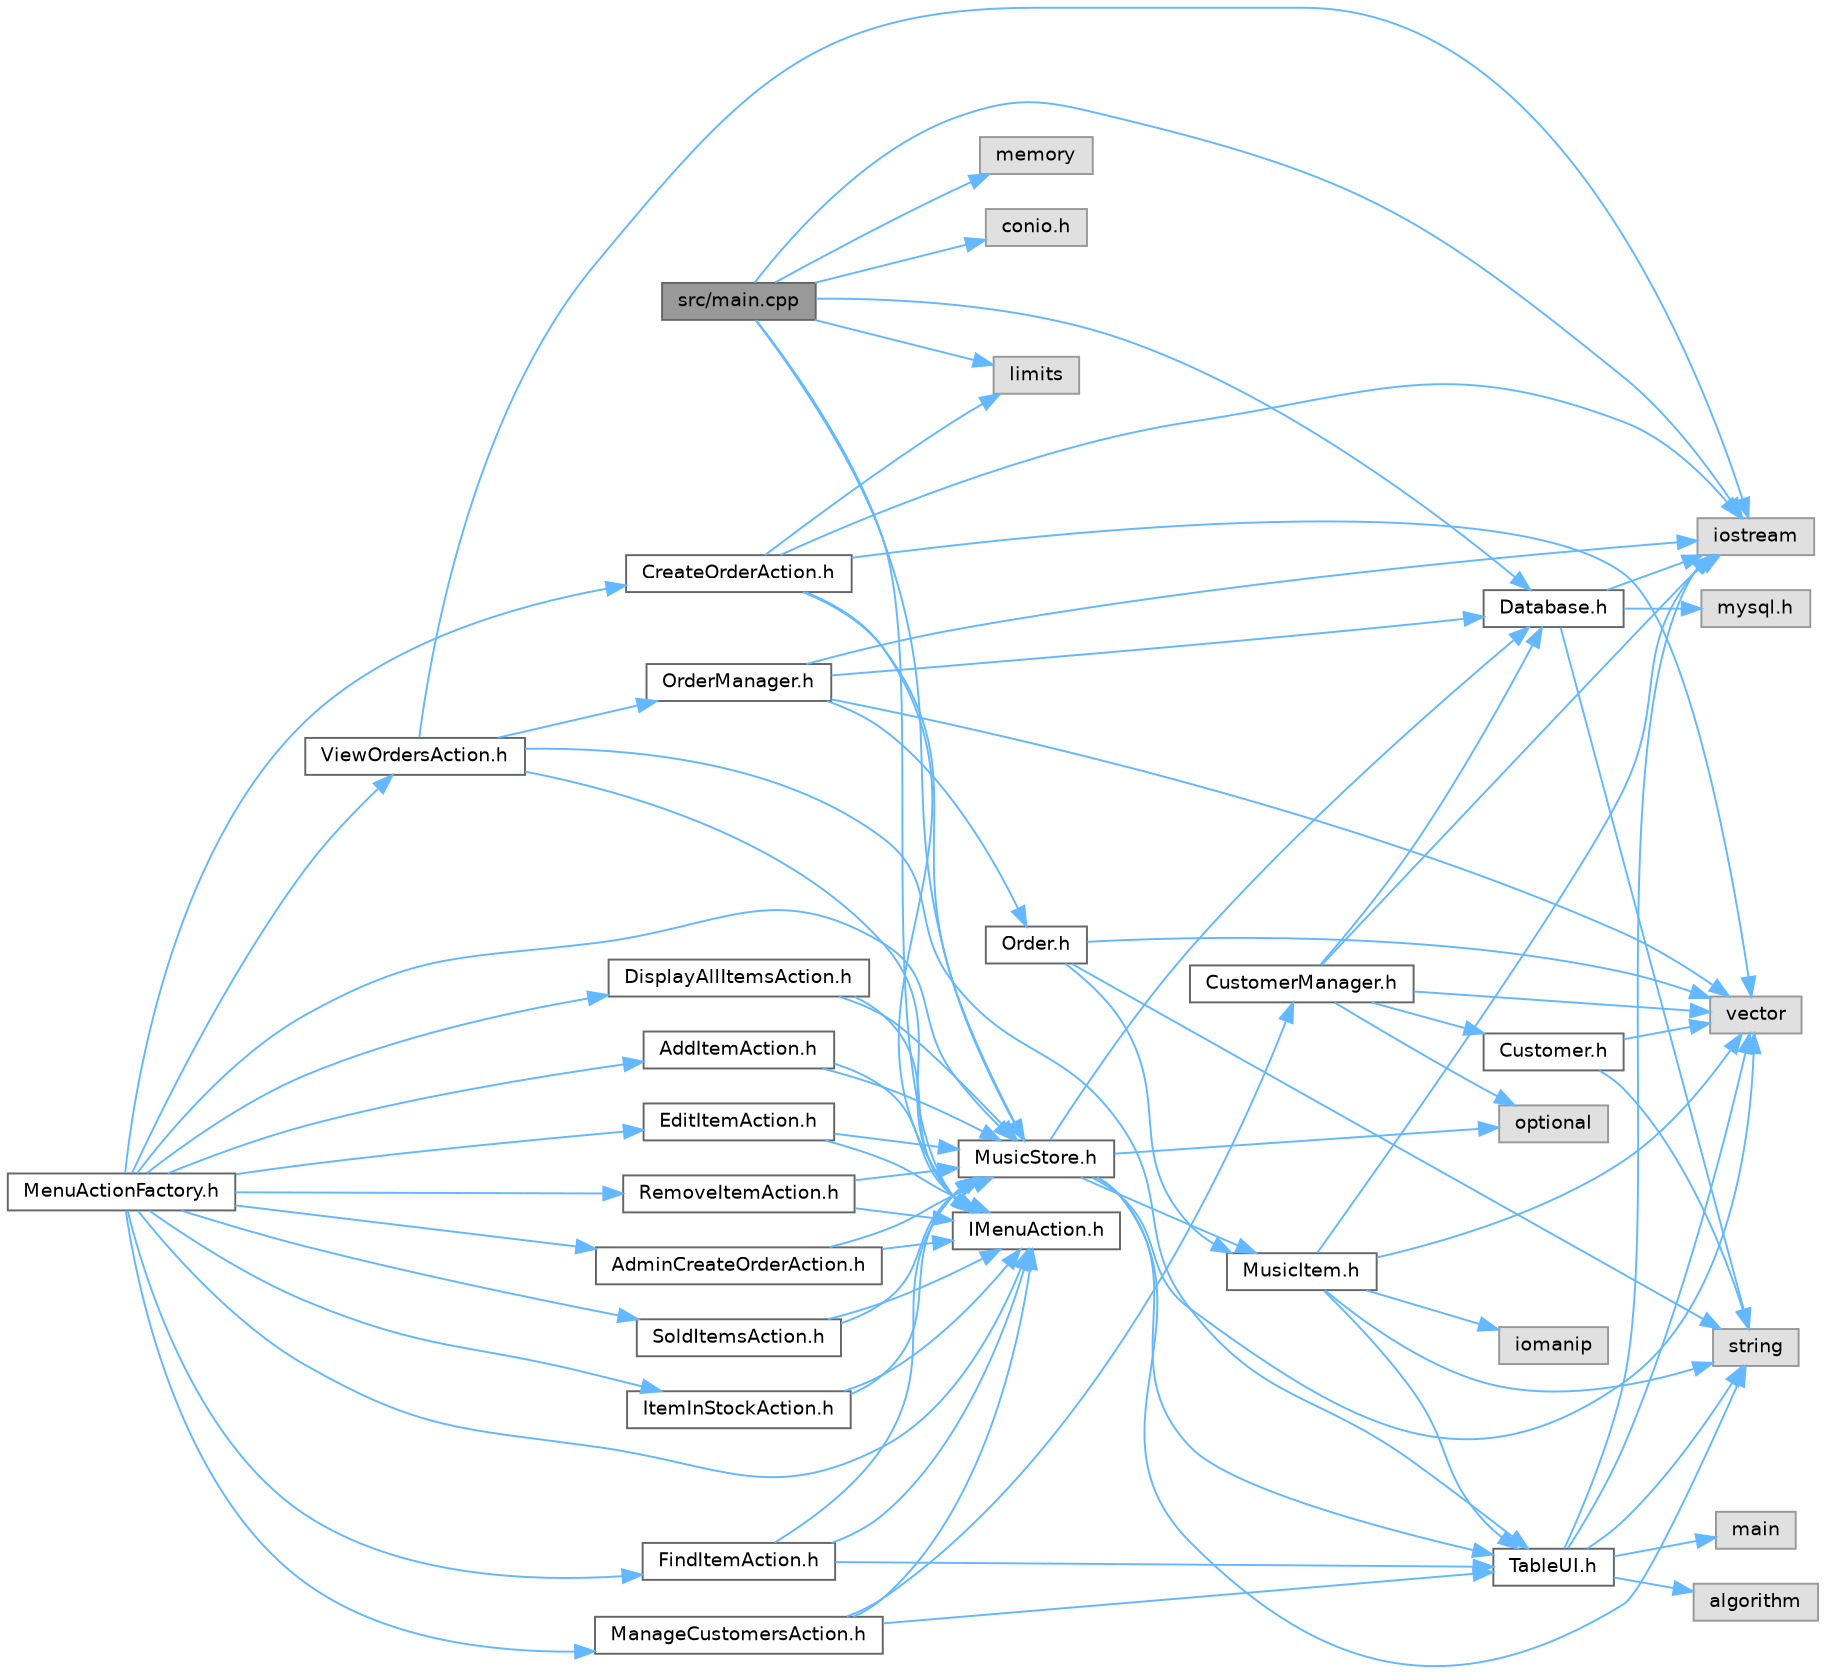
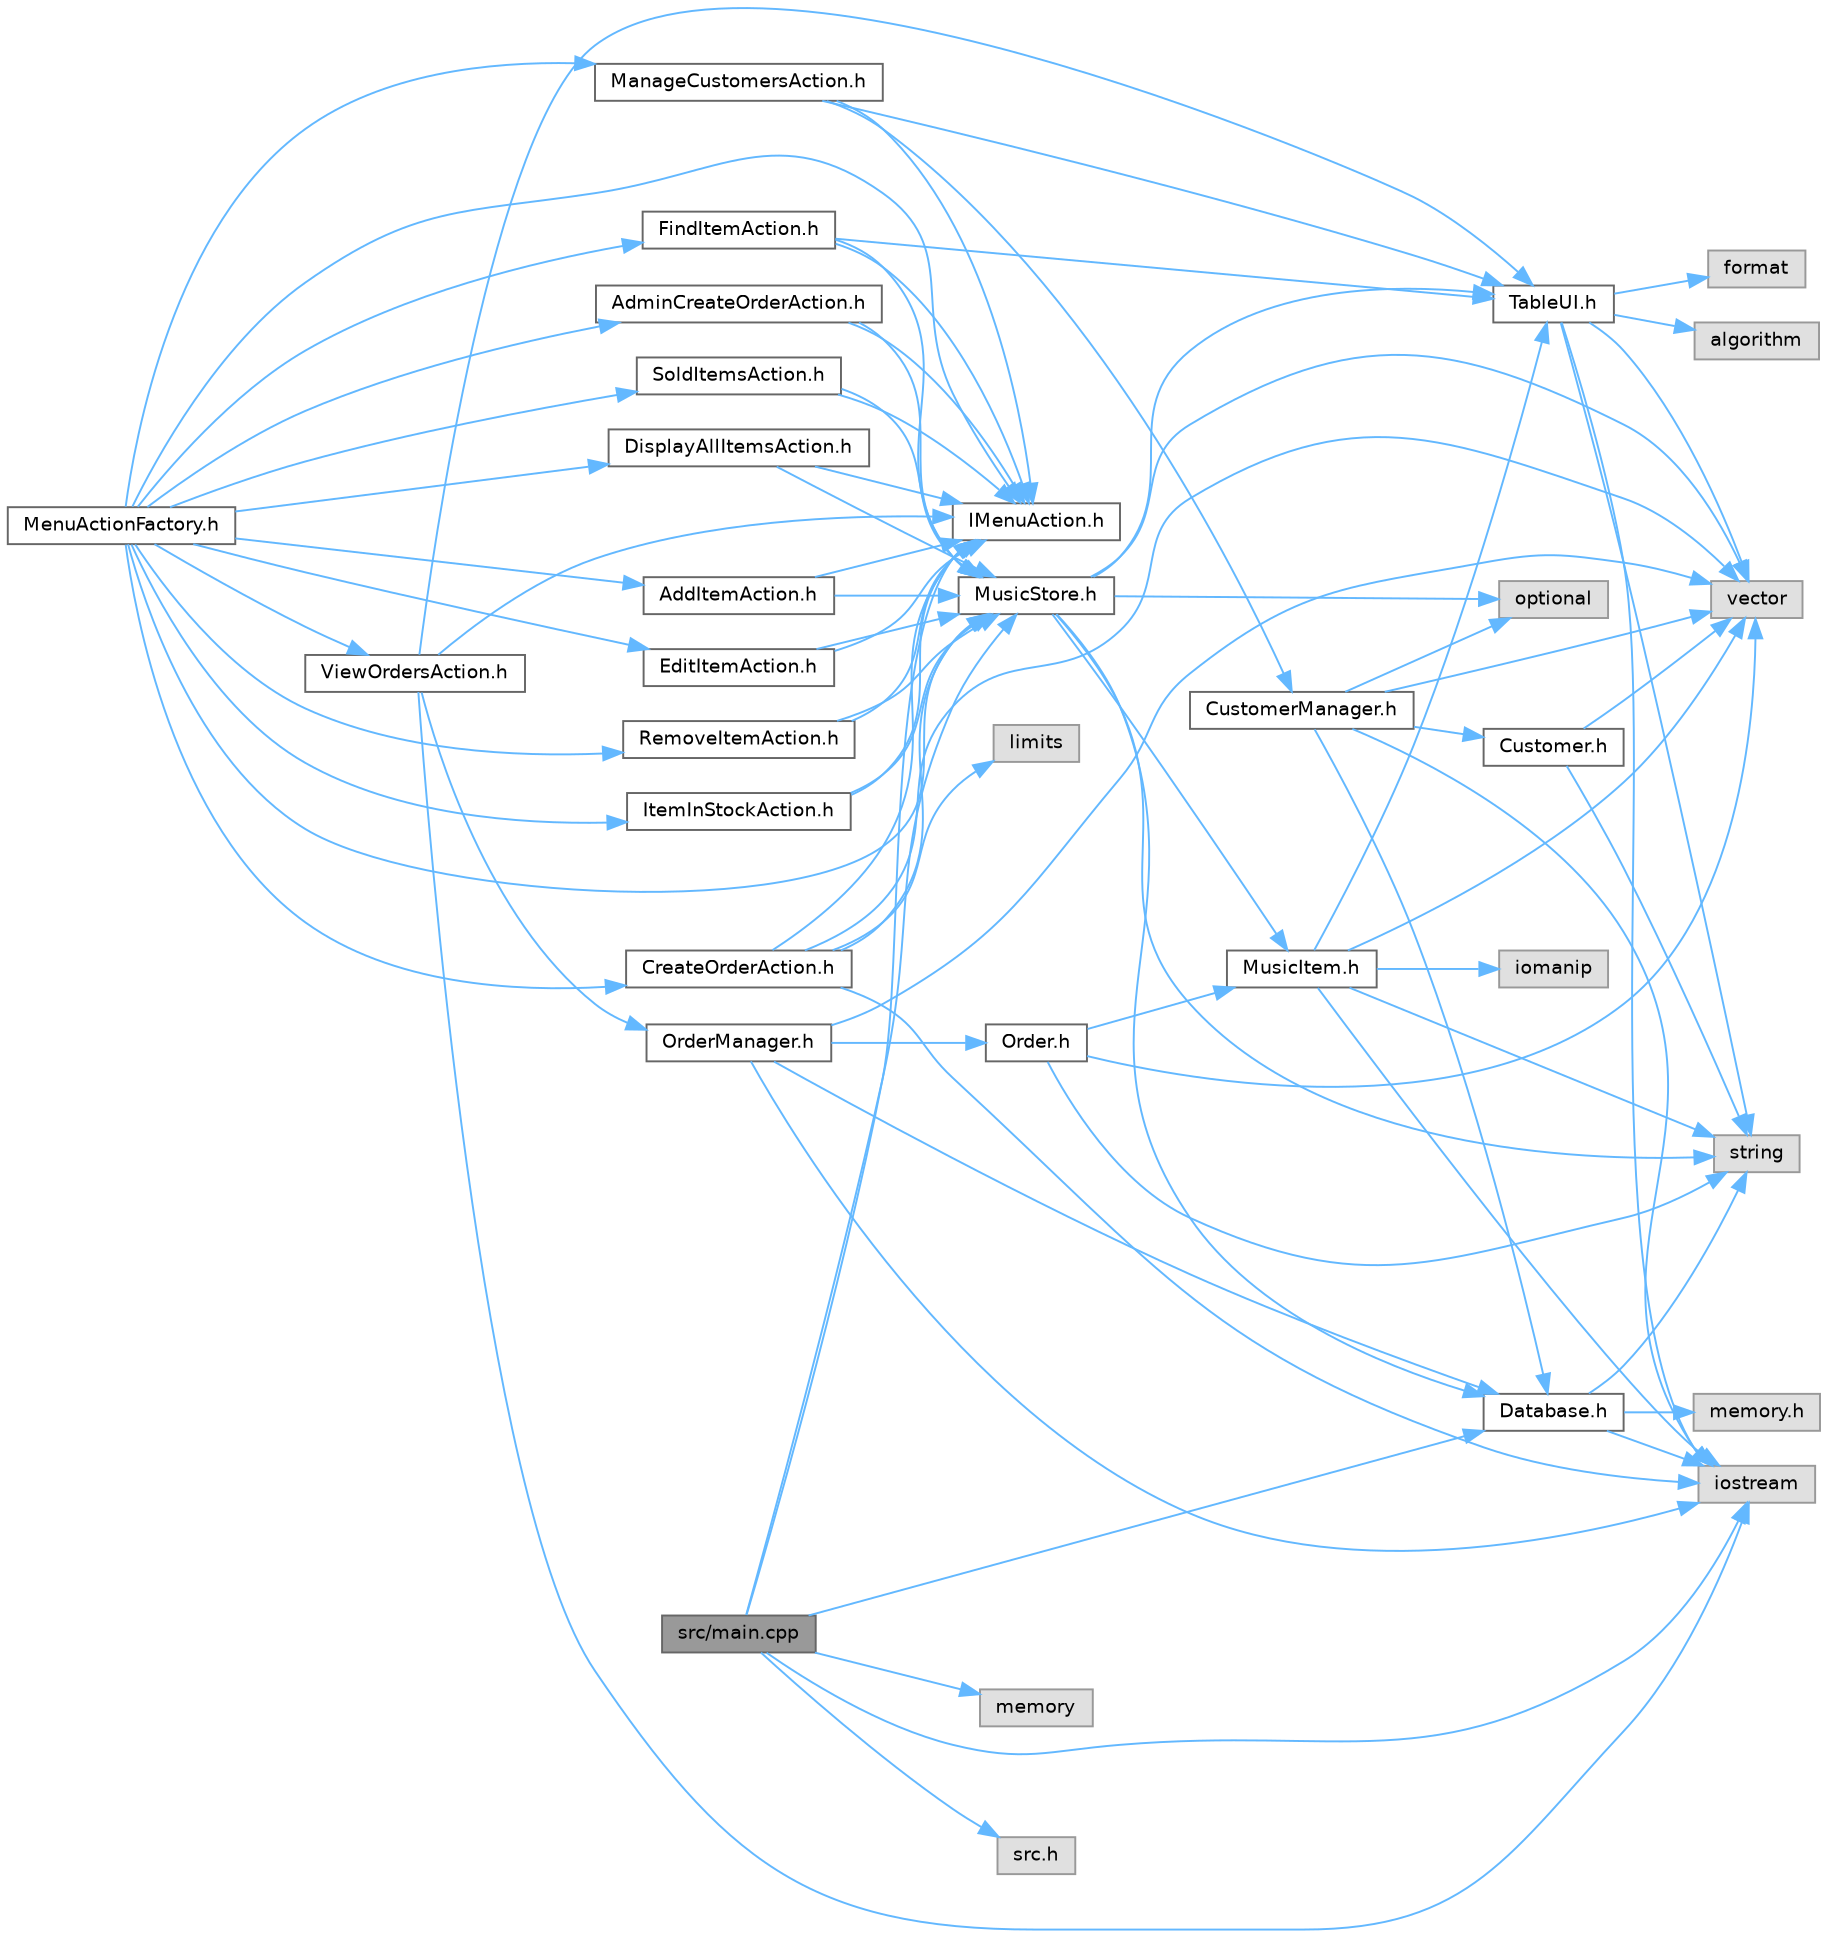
(1036, 228) -> (1036, 1856)
(894, 340) -> none
(1756, 609) -> (1757, 1412)
(1756, 1530) -> (1757, 269)
